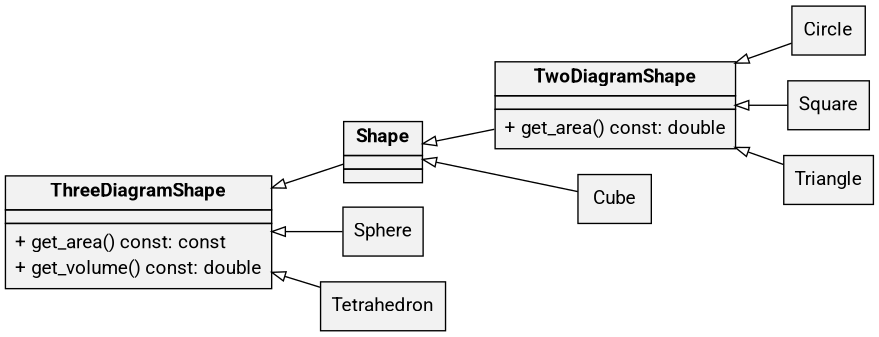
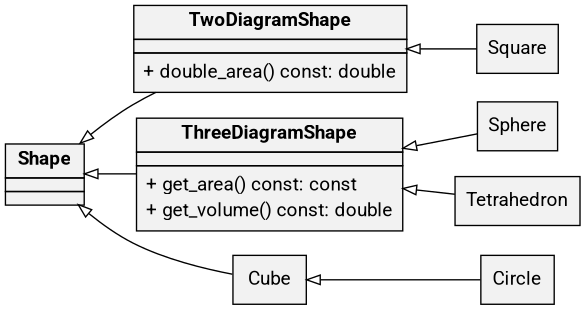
(770, 51) -> (401, 280)
(615, 128) -> (270, 72)
(314, 174) -> (117, 174)
(829, 180) -> none
